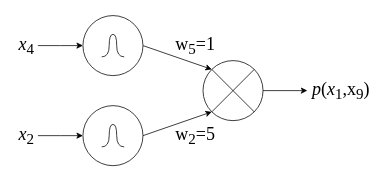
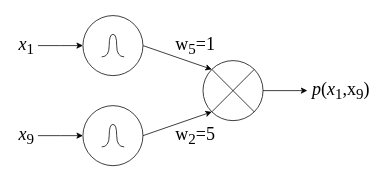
(27, 45) -> (27, 45)
(27, 135) -> (27, 135)
